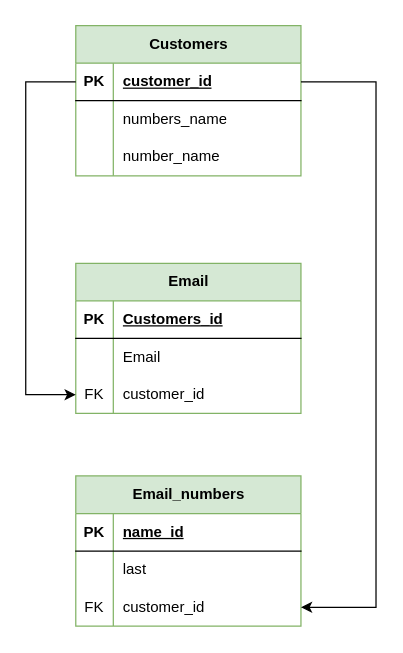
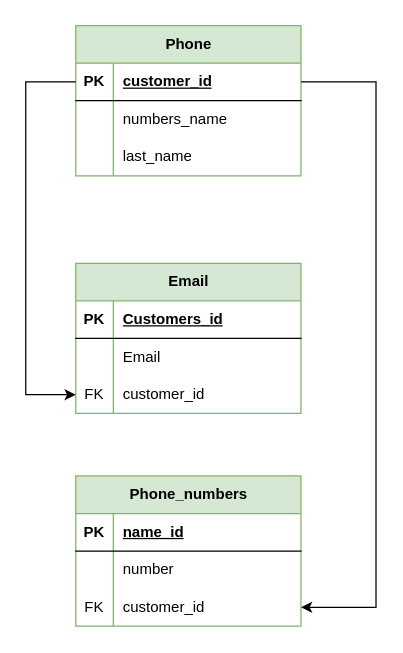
(189, 44) -> (189, 44)
(169, 157) -> (159, 157)
(189, 494) -> (189, 494)
(138, 569) -> (148, 569)
